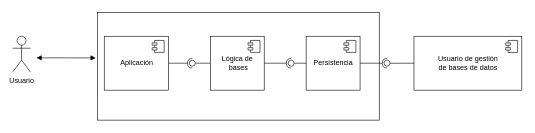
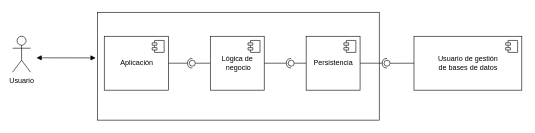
(238, 63) -> (238, 63)
